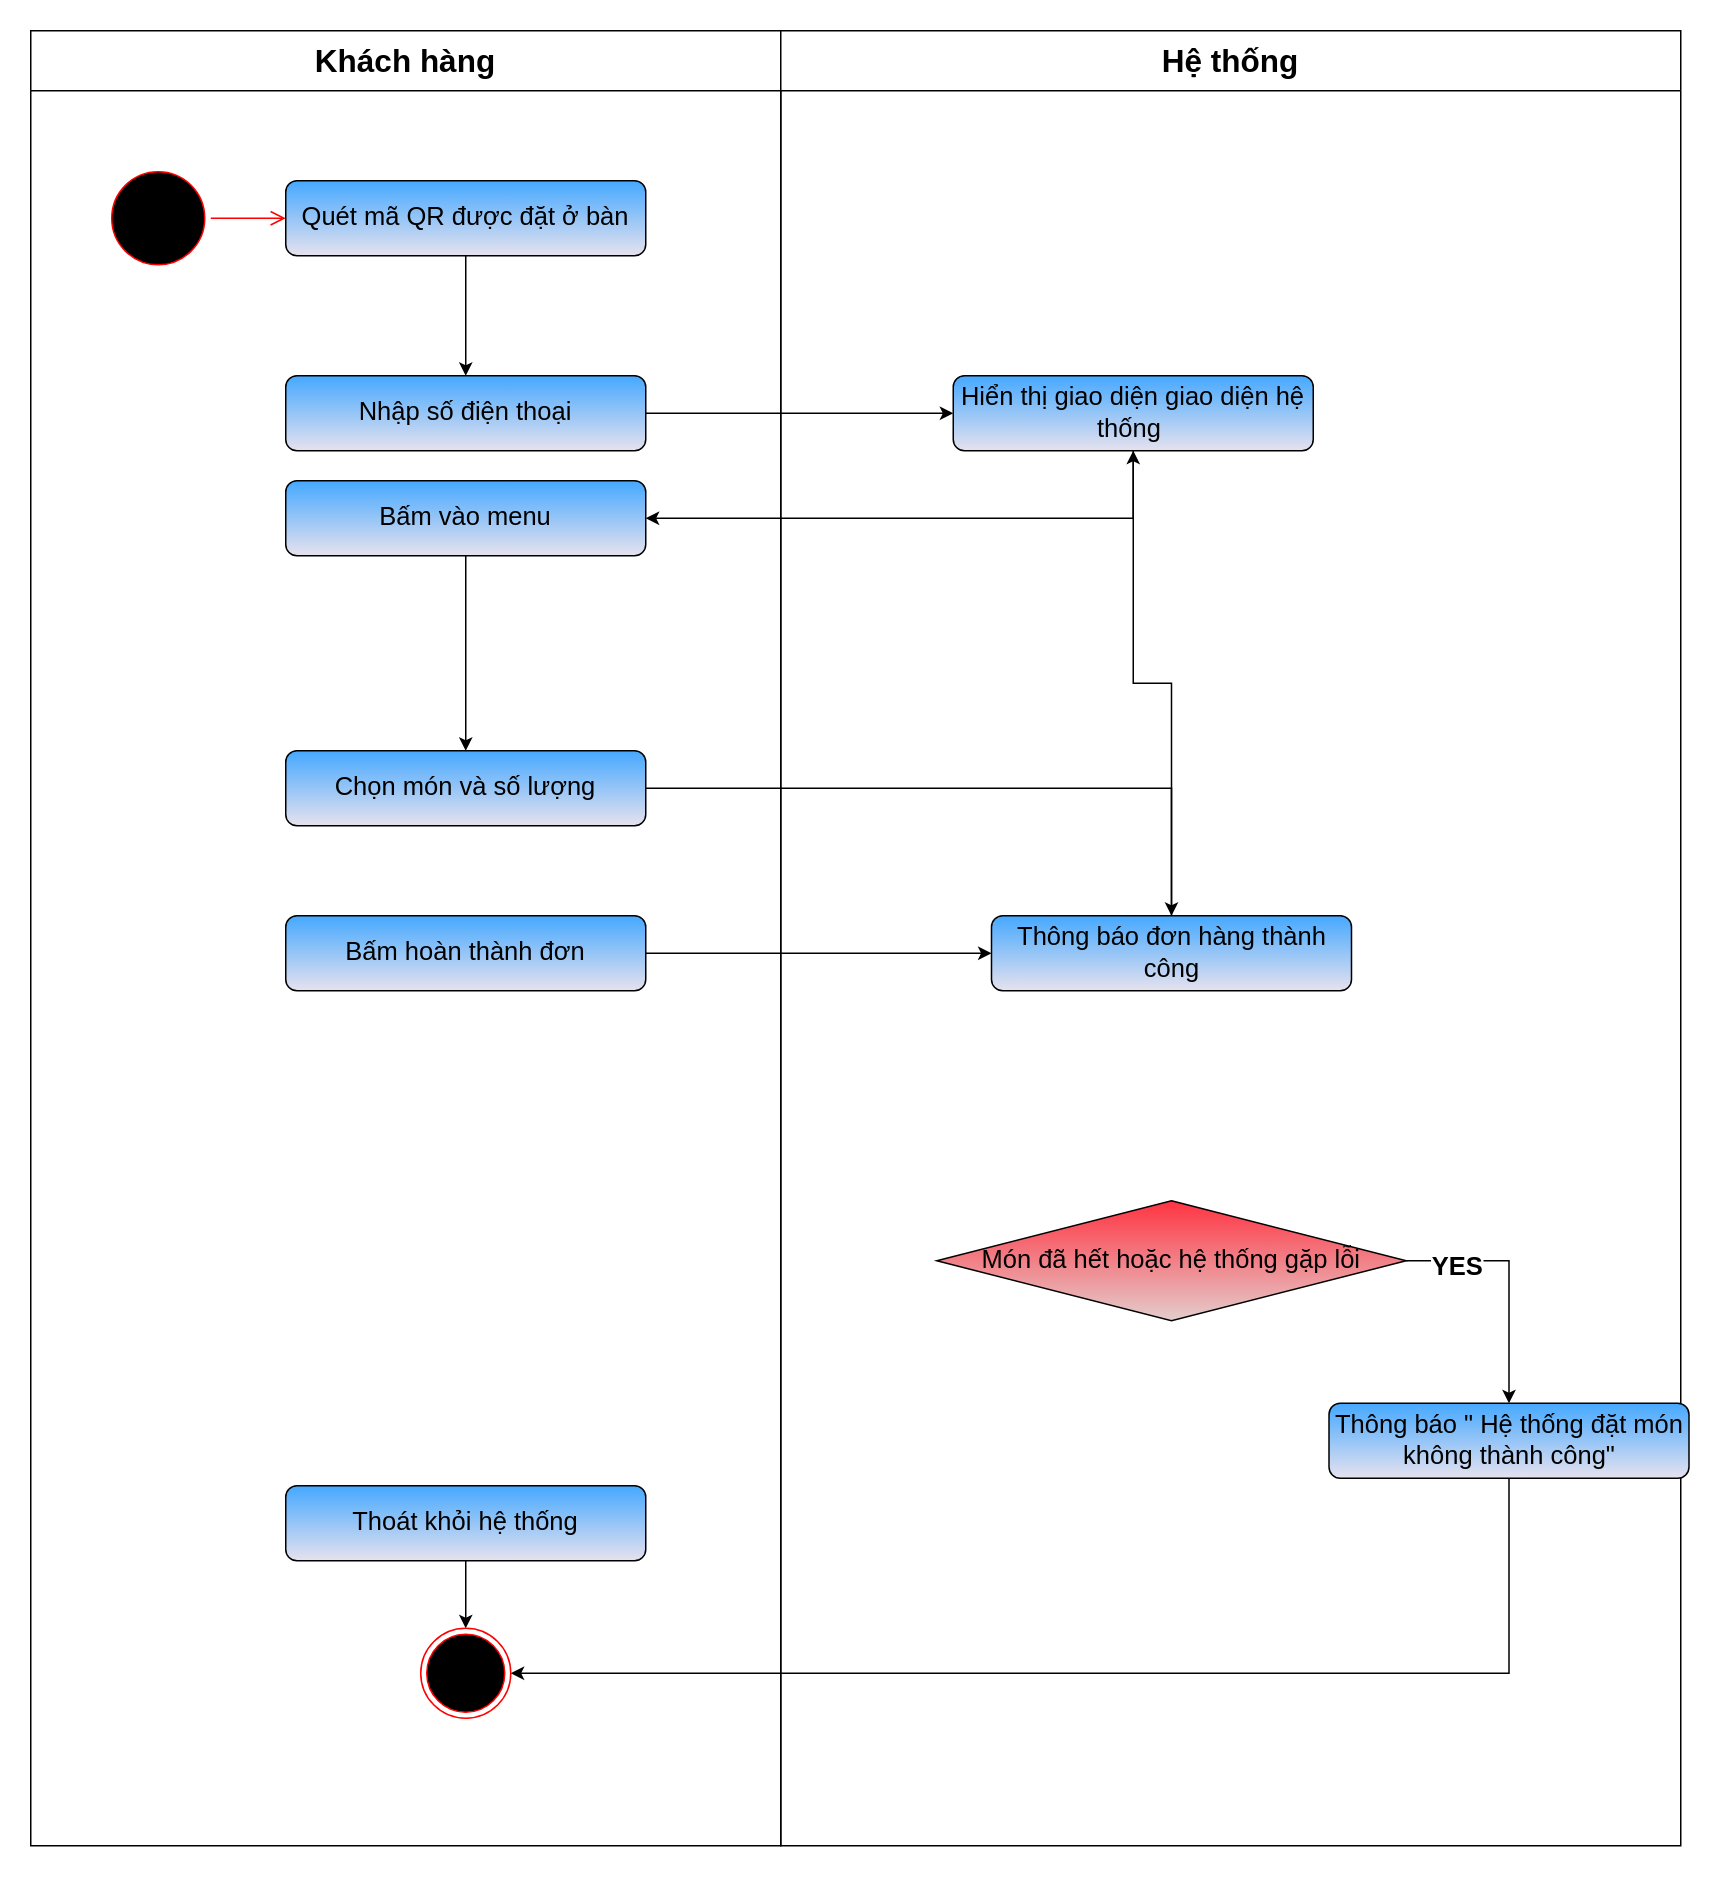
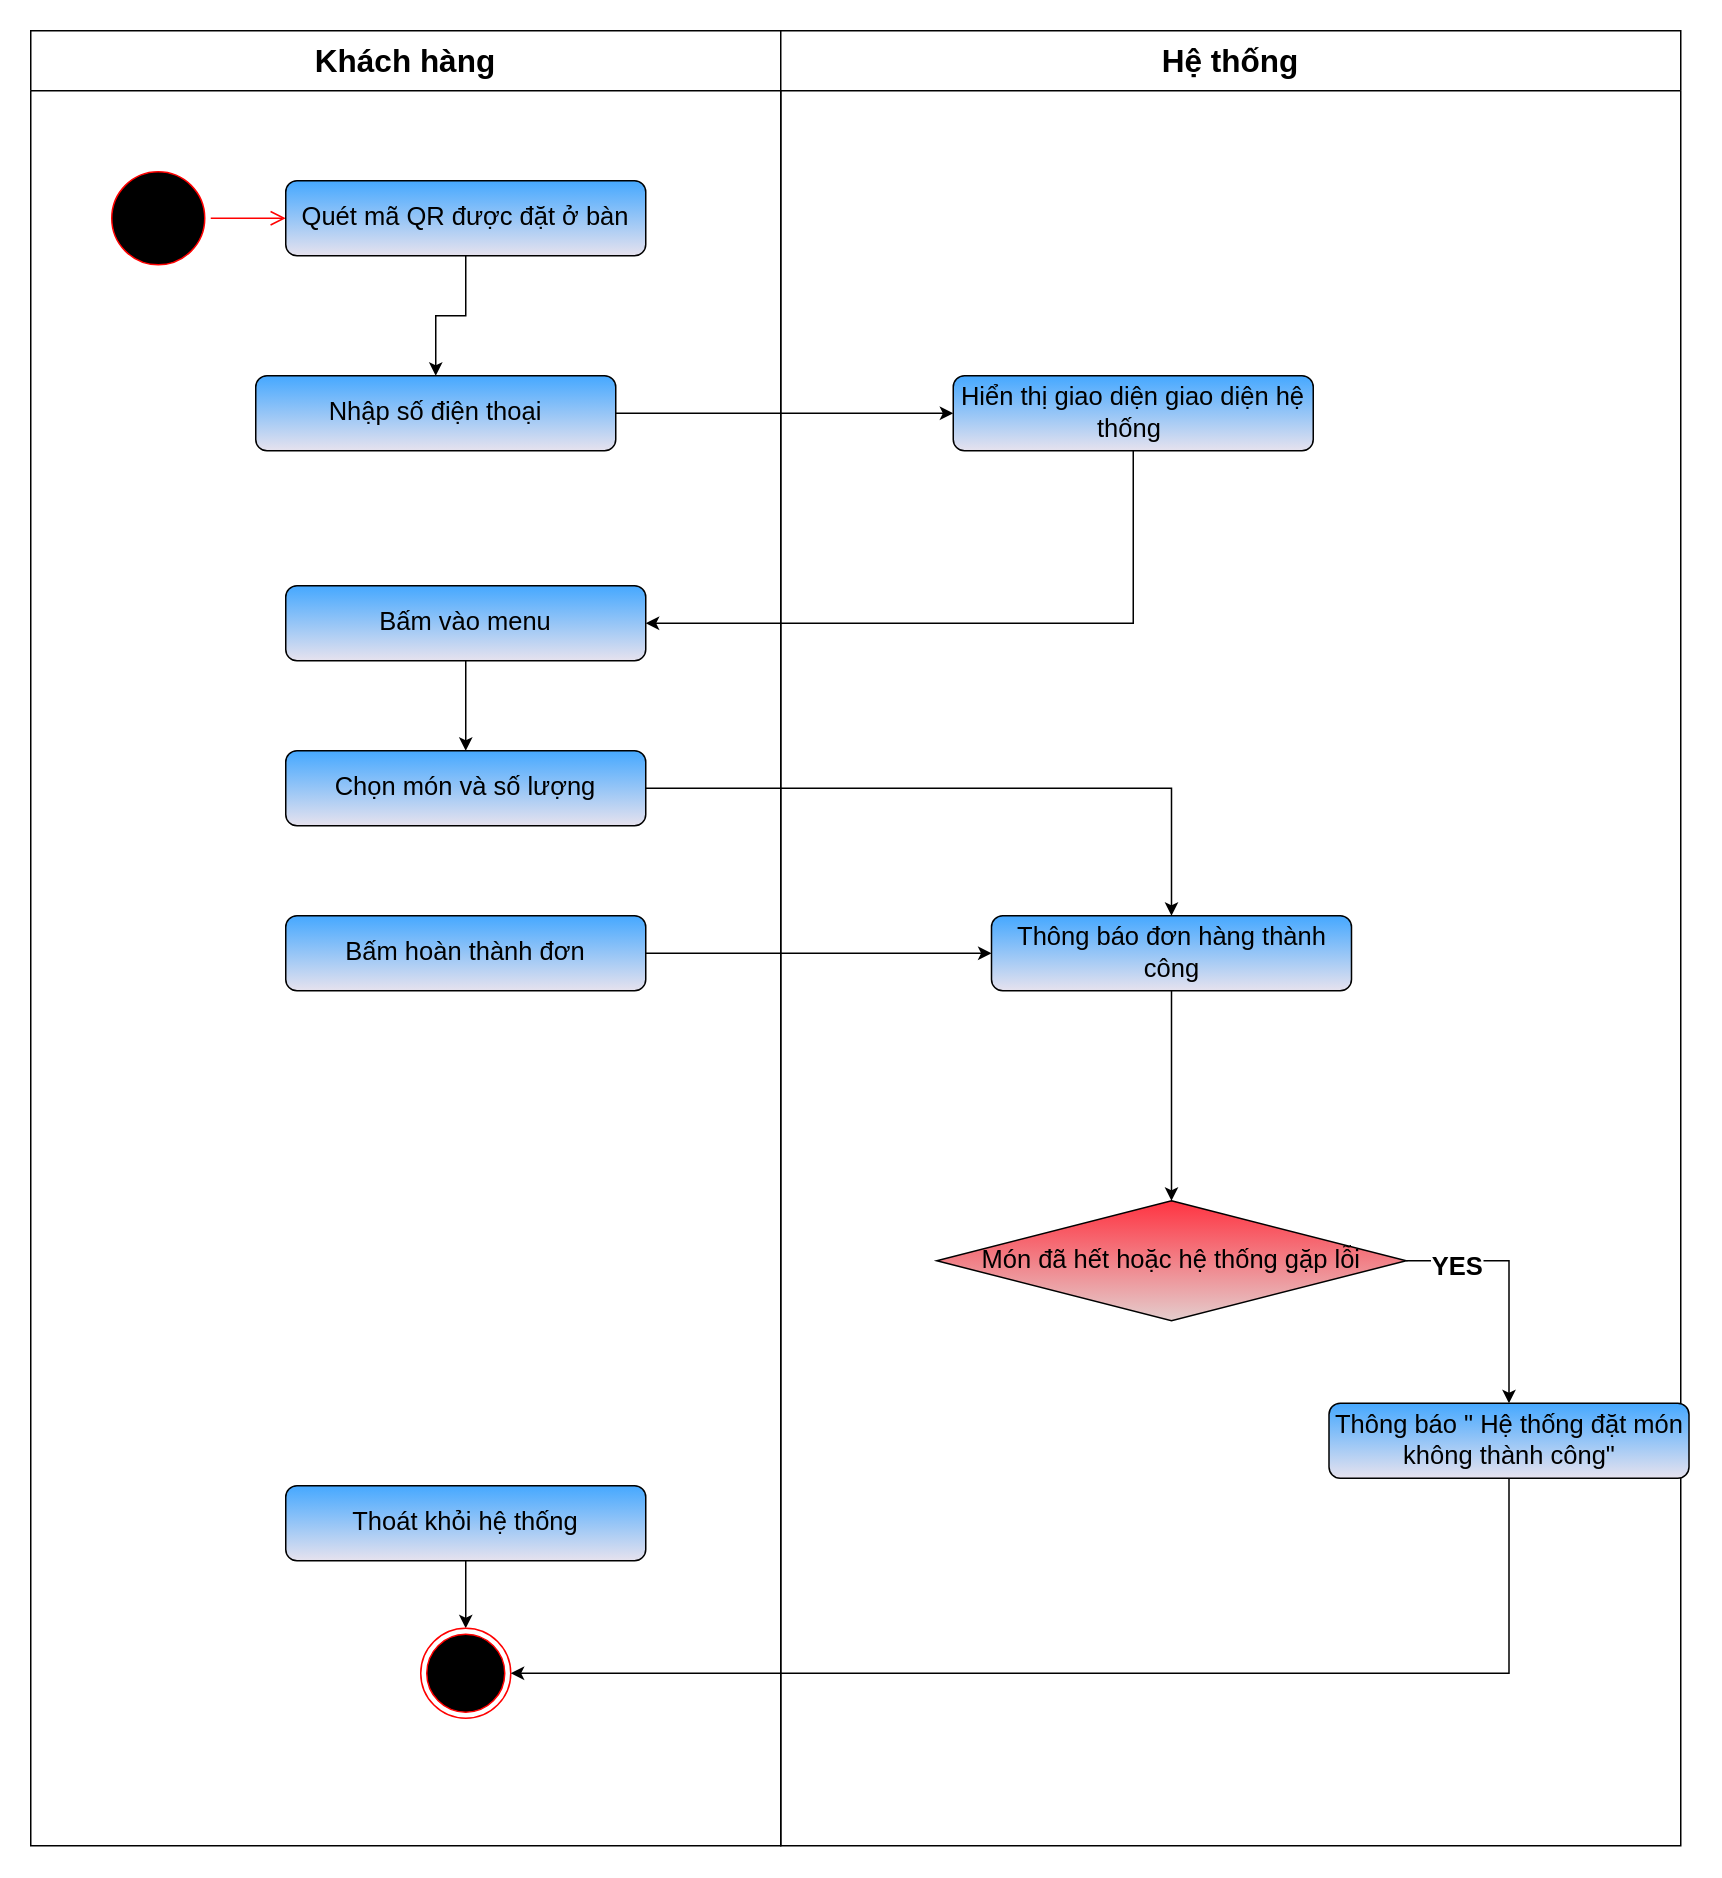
(466, 413) -> (436, 413)
(466, 518) -> (466, 623)
(1172, 687) -> (1172, 1091)
